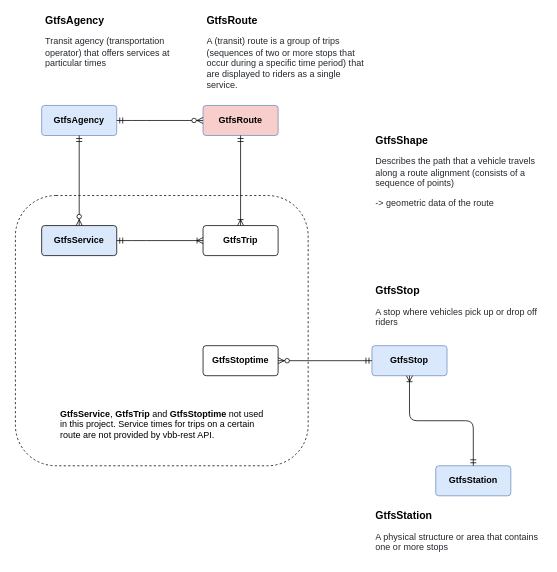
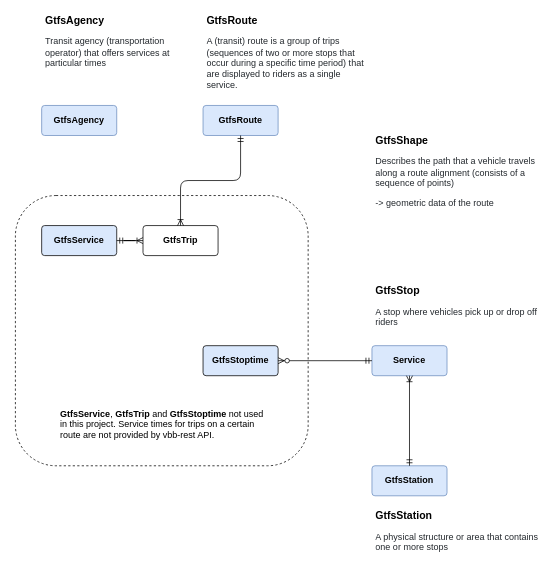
(160, 120) -> none
(240, 120) -> (240, 120)
(79, 180) -> none
(240, 240) -> (180, 240)
(240, 360) -> (240, 360)
(409, 360) -> (409, 360)
(473, 480) -> (409, 480)
